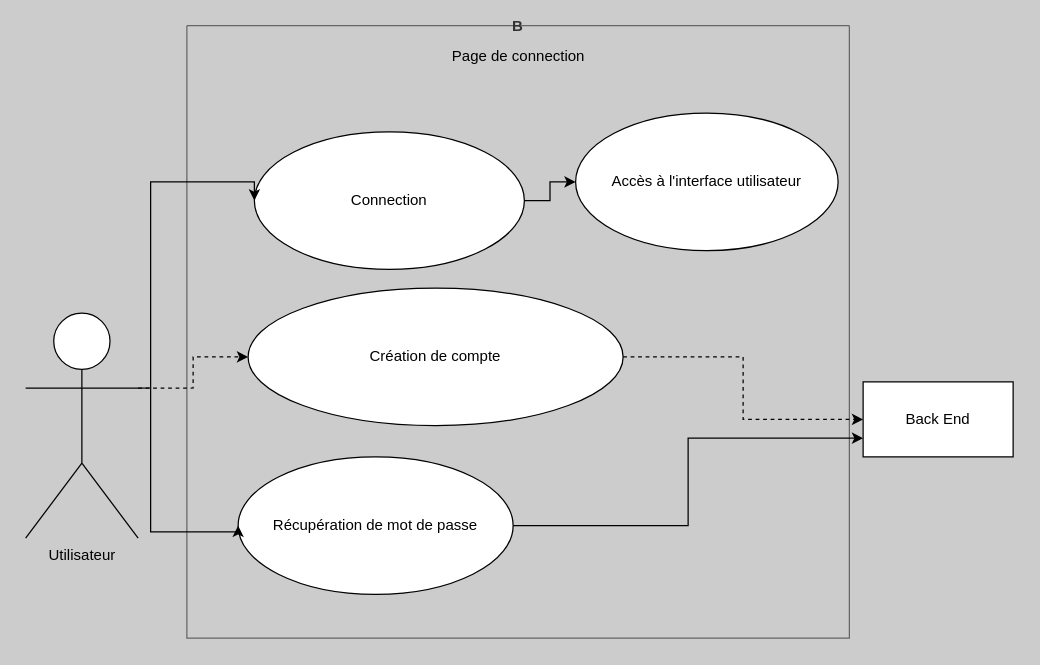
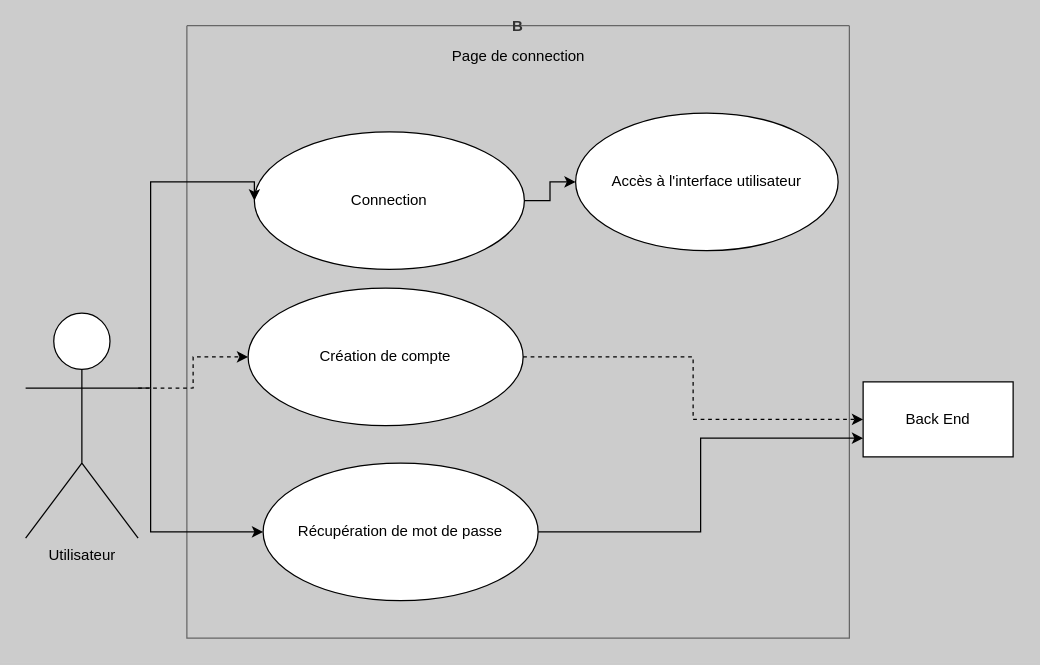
(436, 357) -> (386, 357)
(376, 526) -> (401, 532)
